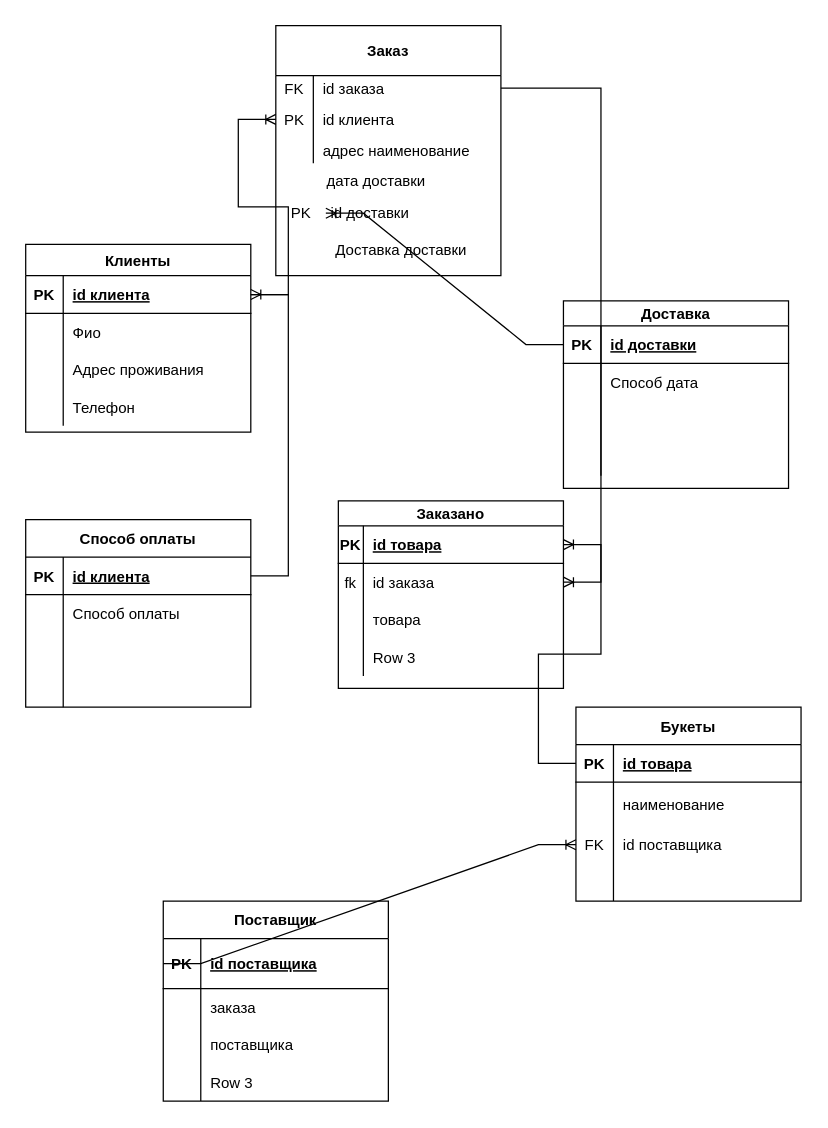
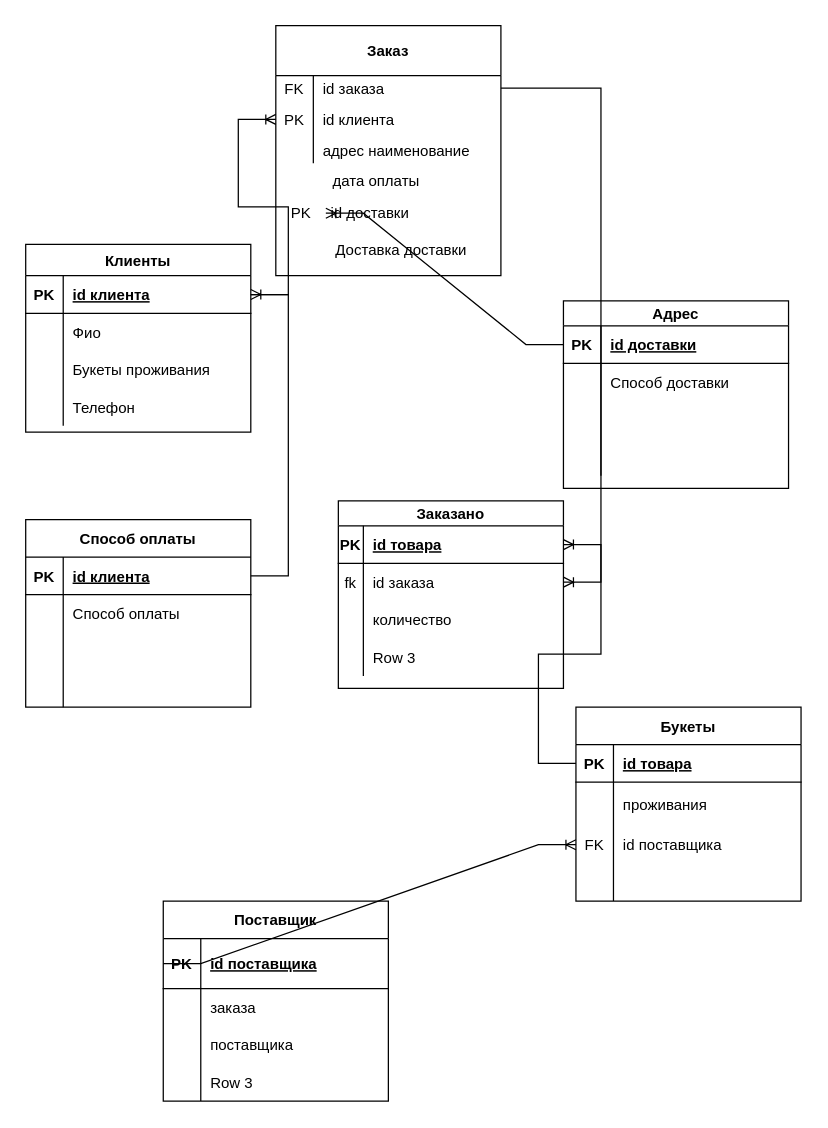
(376, 182) -> (376, 182)
(675, 314) -> (675, 314)
(138, 370) -> (142, 370)
(654, 383) -> (671, 383)
(398, 620) -> (415, 620)
(673, 804) -> (665, 804)
